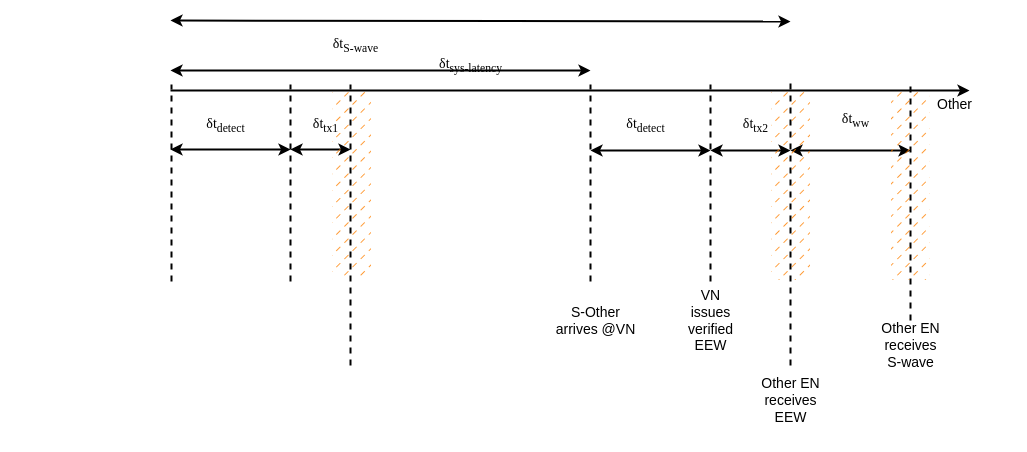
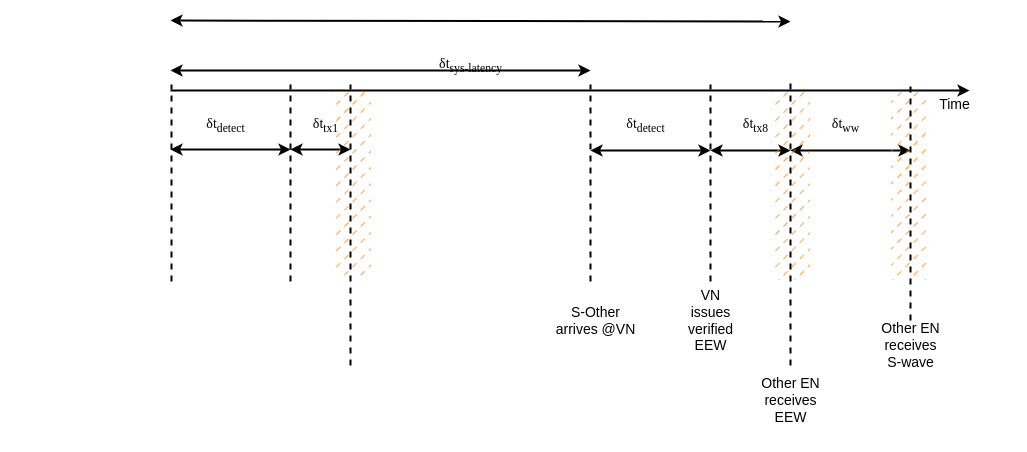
(356, 46) -> none
(955, 105) -> (955, 105)
(856, 121) -> (846, 126)
(756, 126) -> (756, 126)
